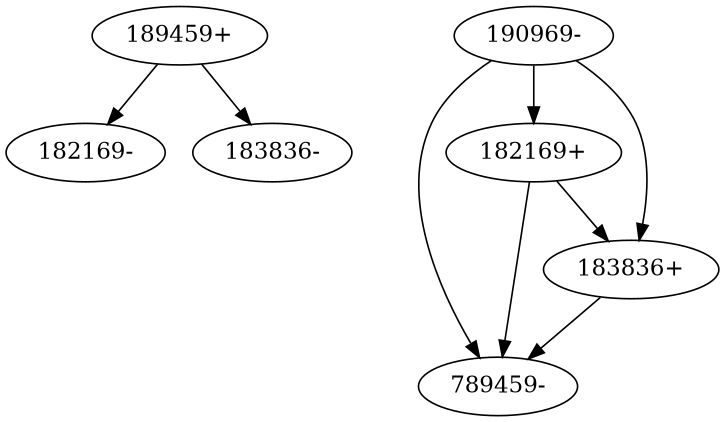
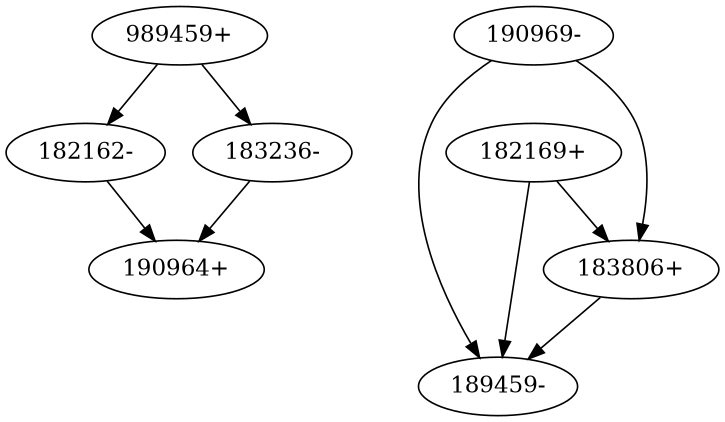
(180, 36) -> (180, 36)
(534, 86) -> none
(86, 153) -> (86, 153)
(272, 153) -> (272, 153)
none -> (177, 270)
(631, 270) -> (631, 270)
(498, 386) -> (498, 386)
